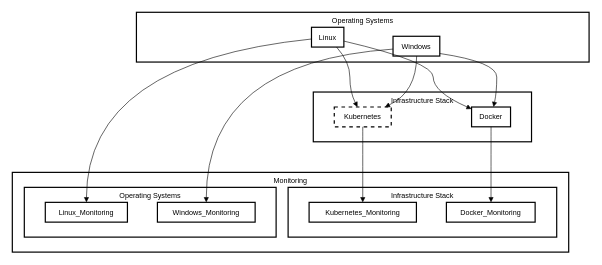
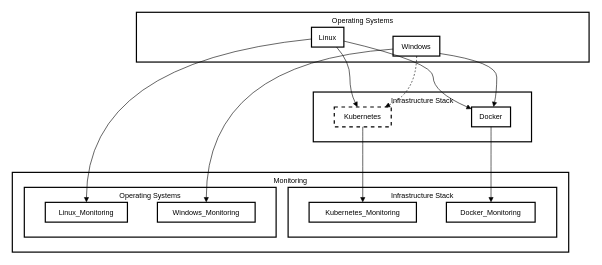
(411, 84) -> (411, 84)
